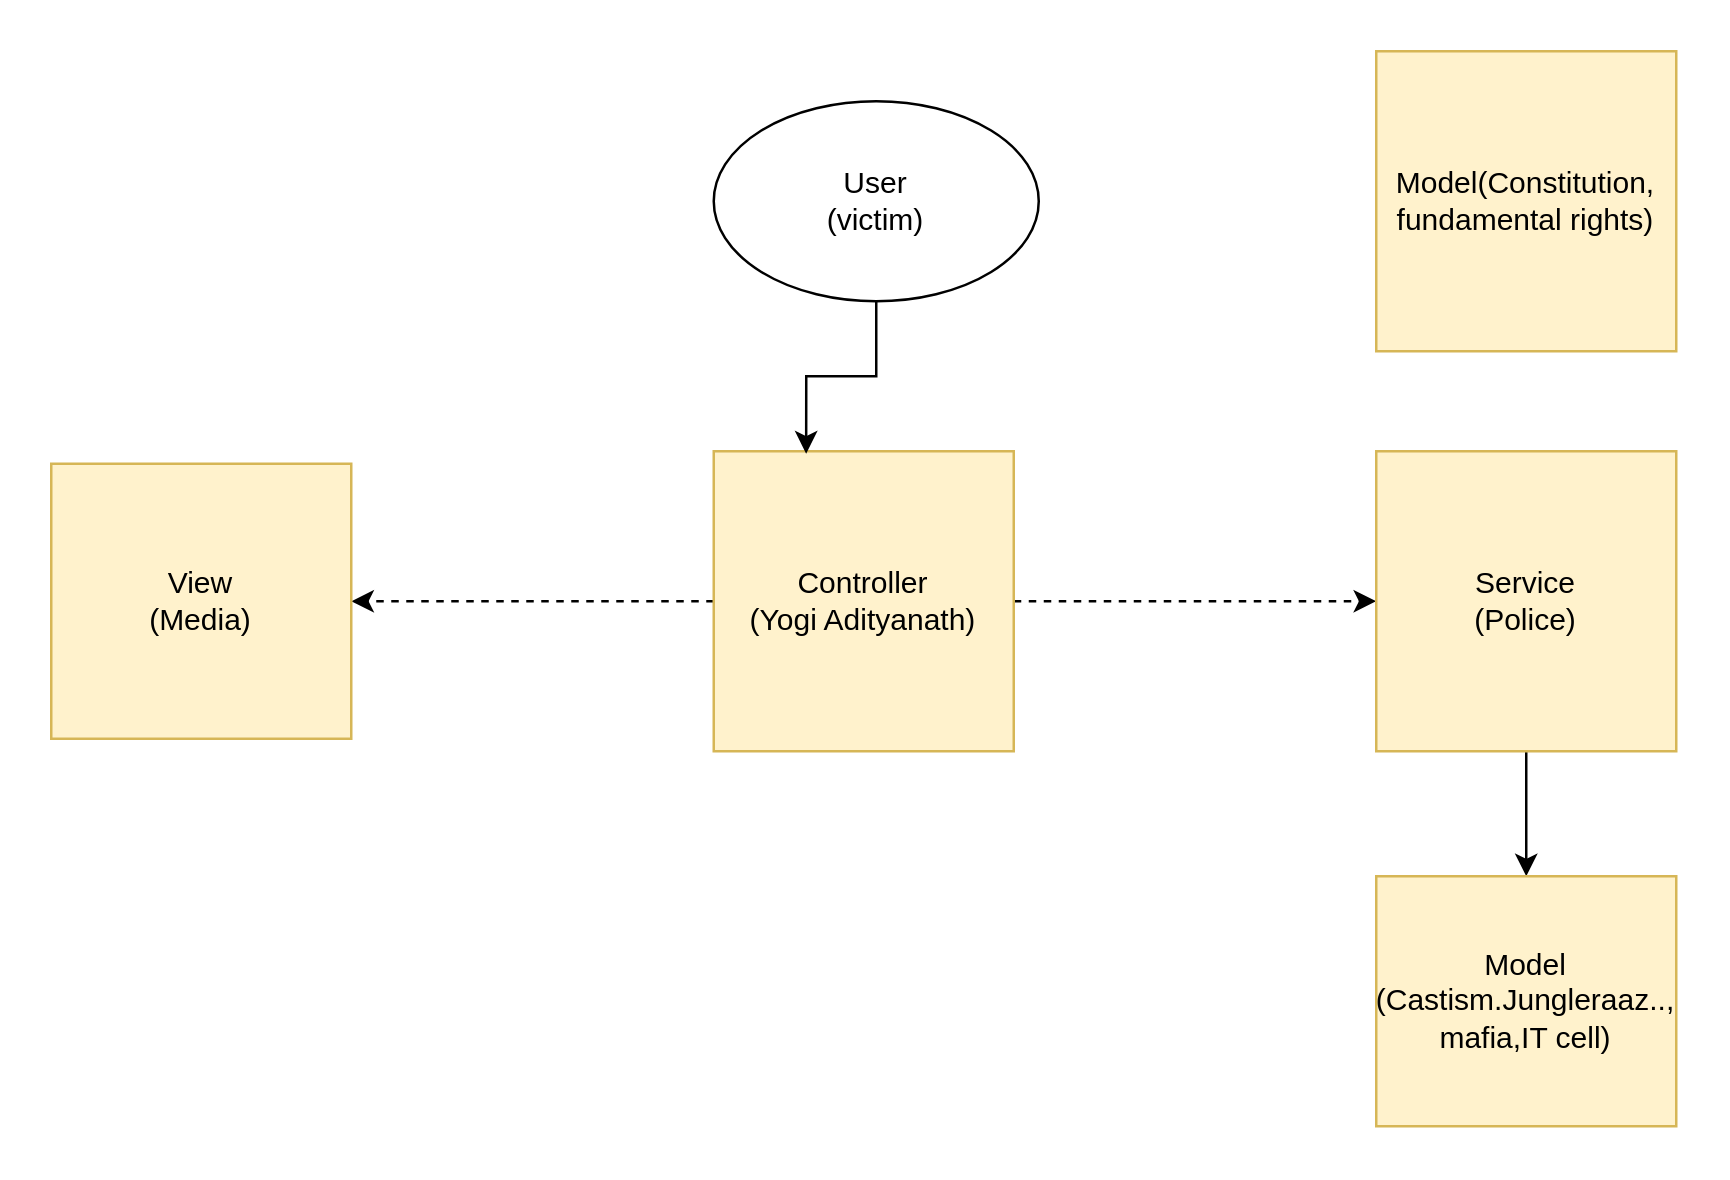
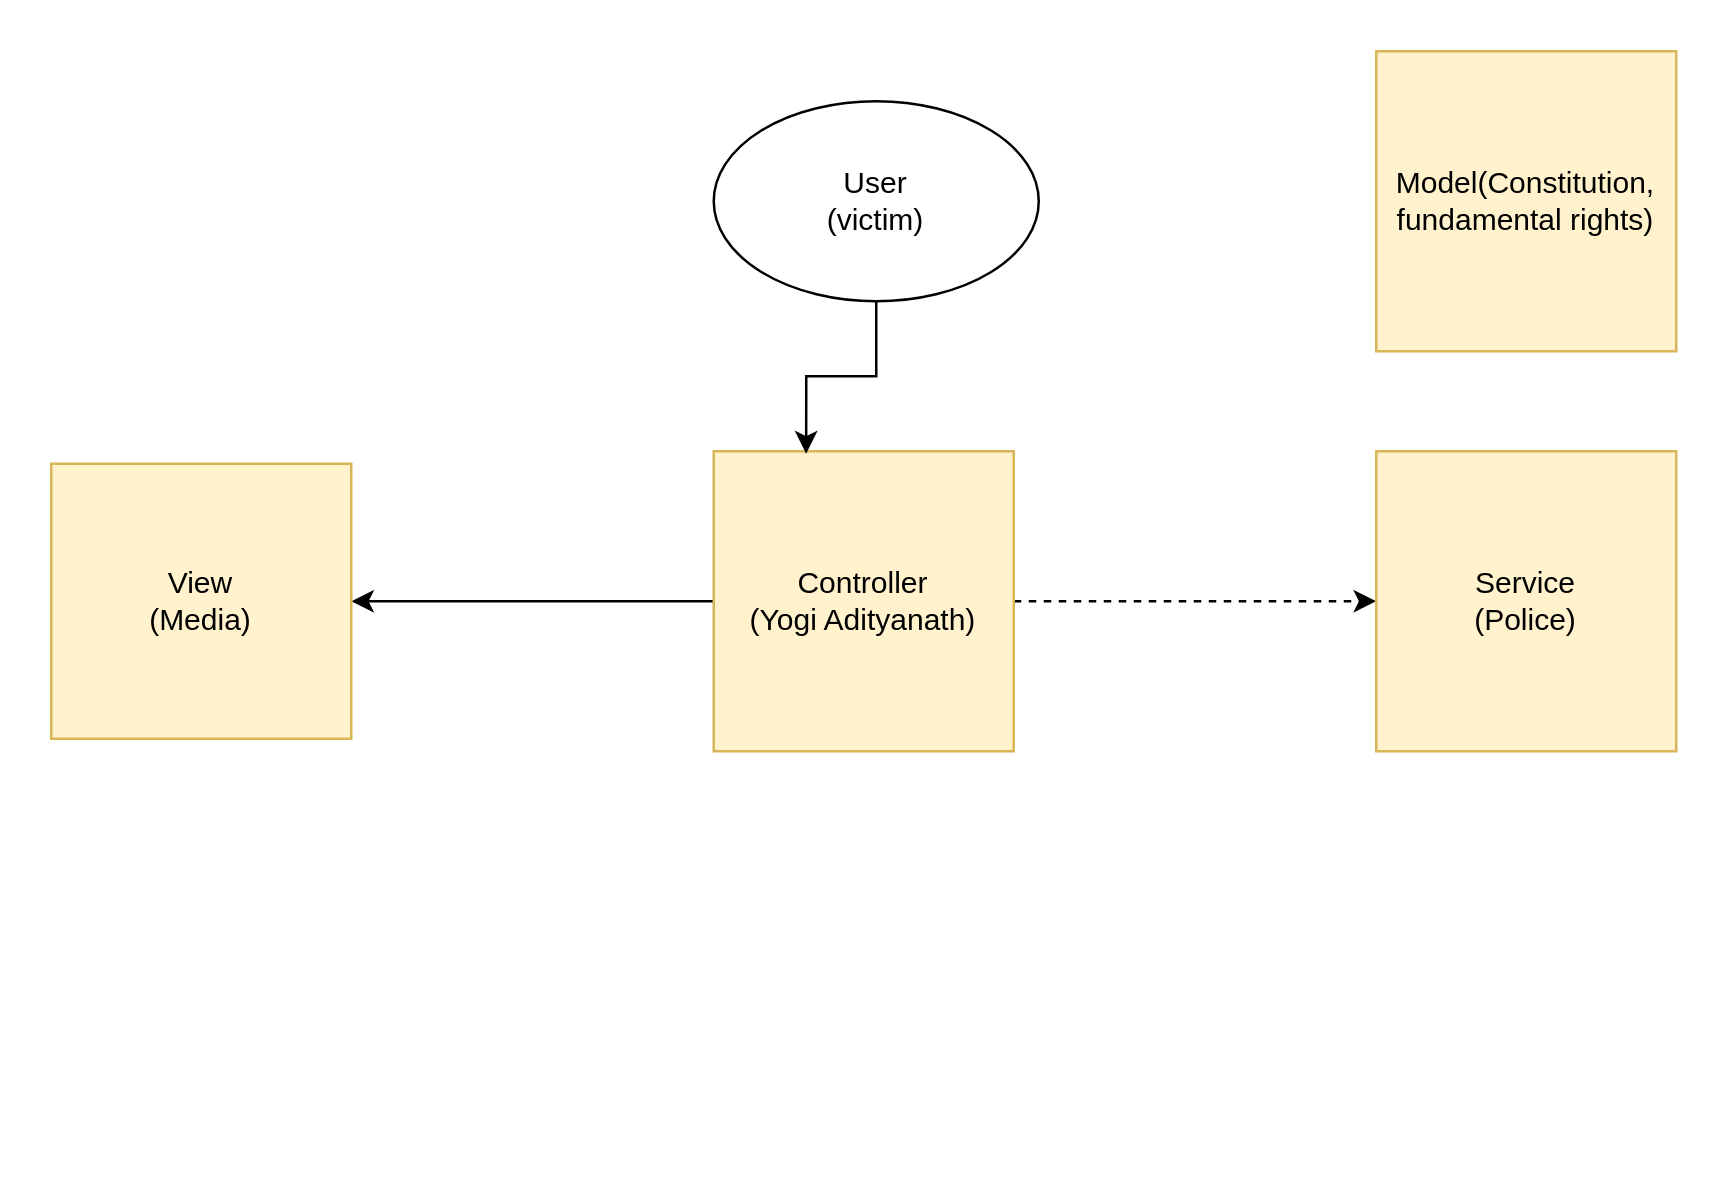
(537, 601) -> (537, 601)
(1526, 805) -> none
(1526, 1001) -> none
